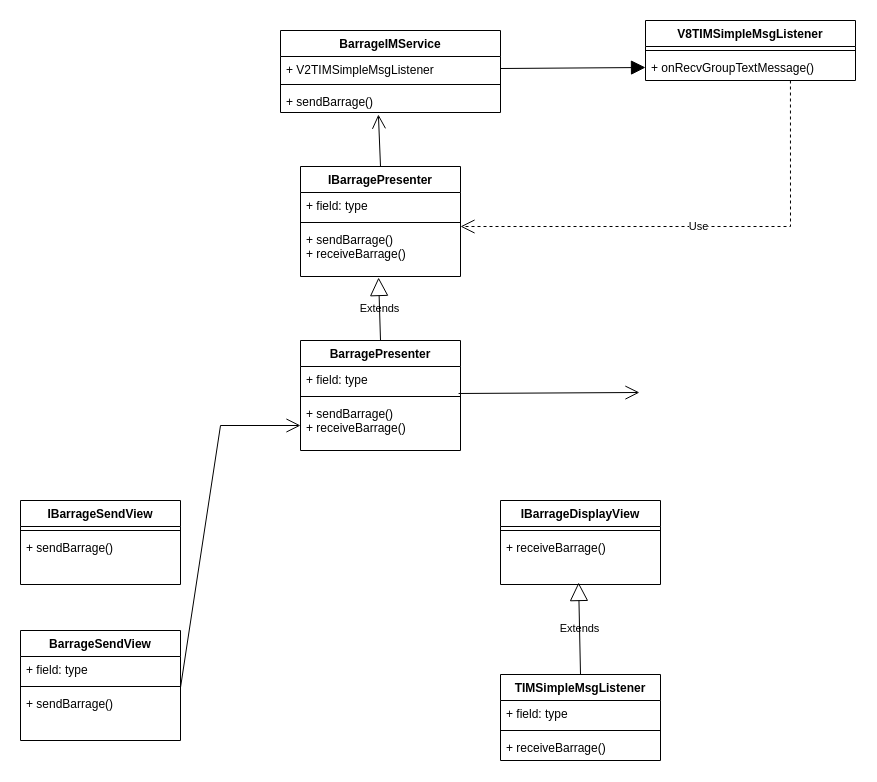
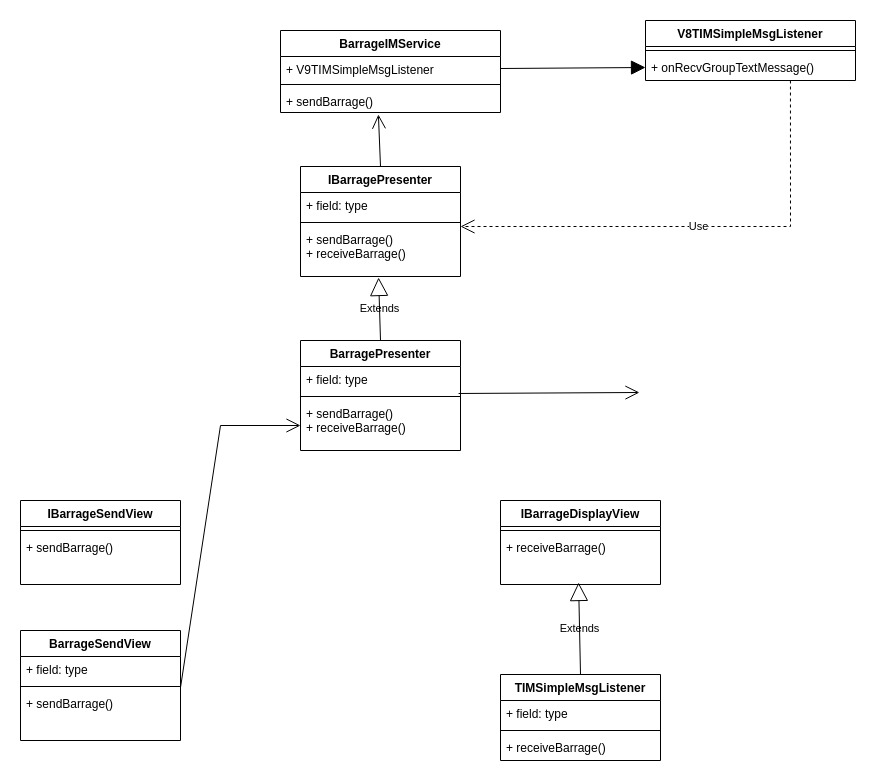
(362, 71) -> (362, 71)
